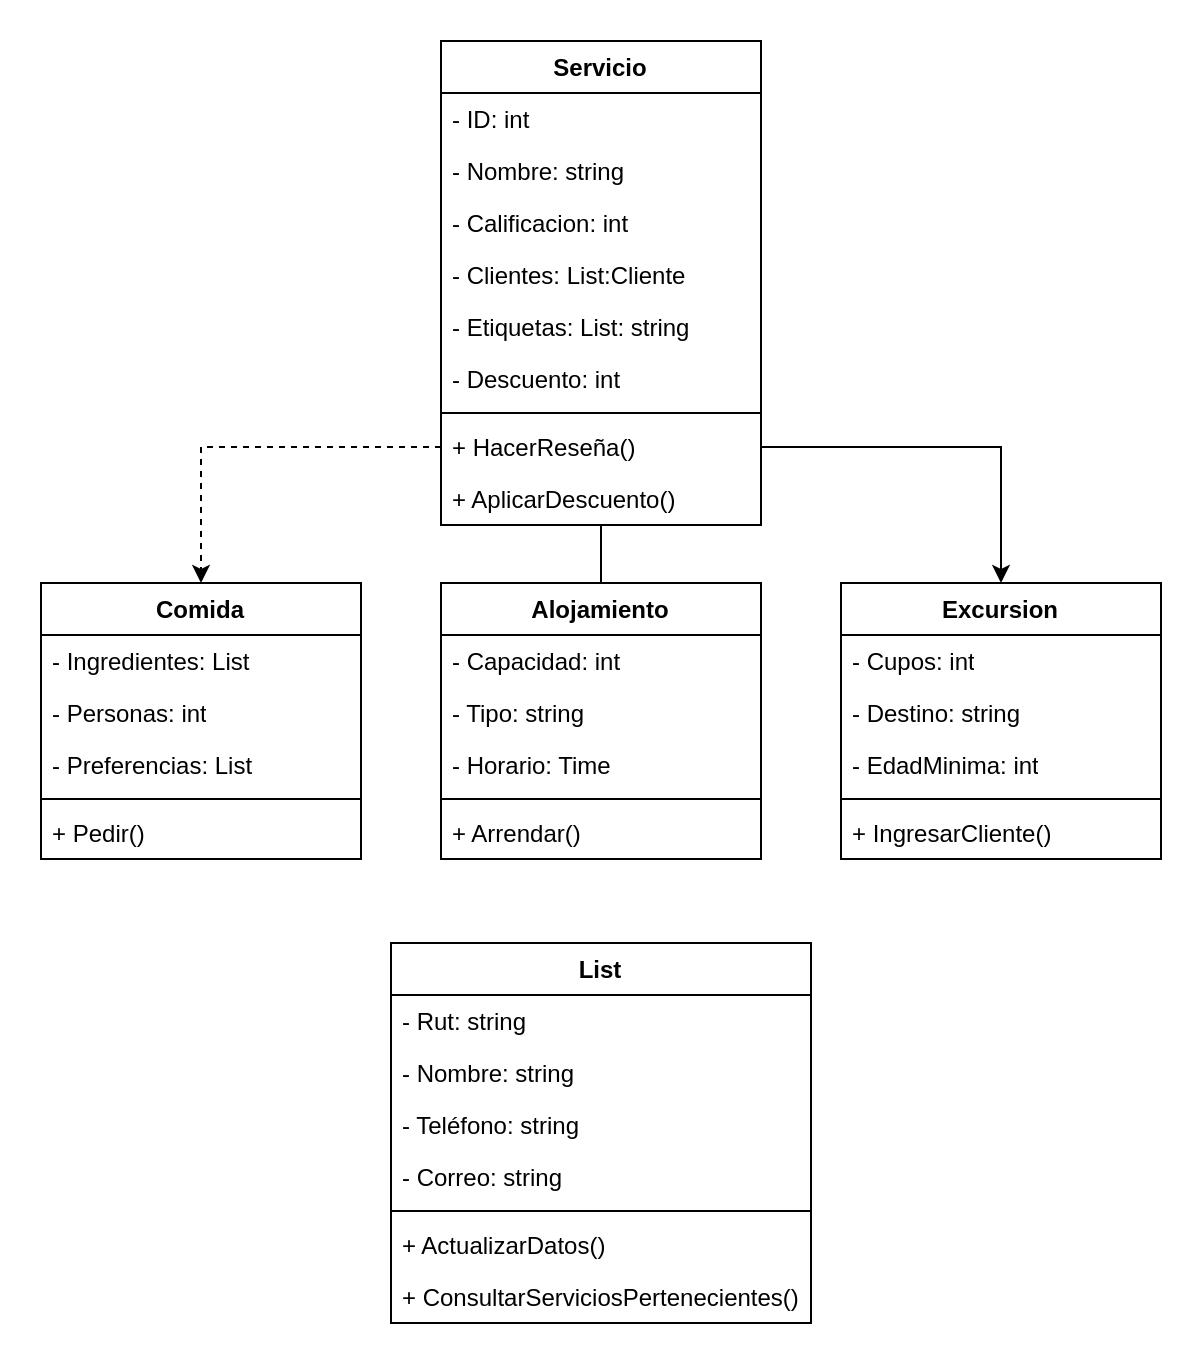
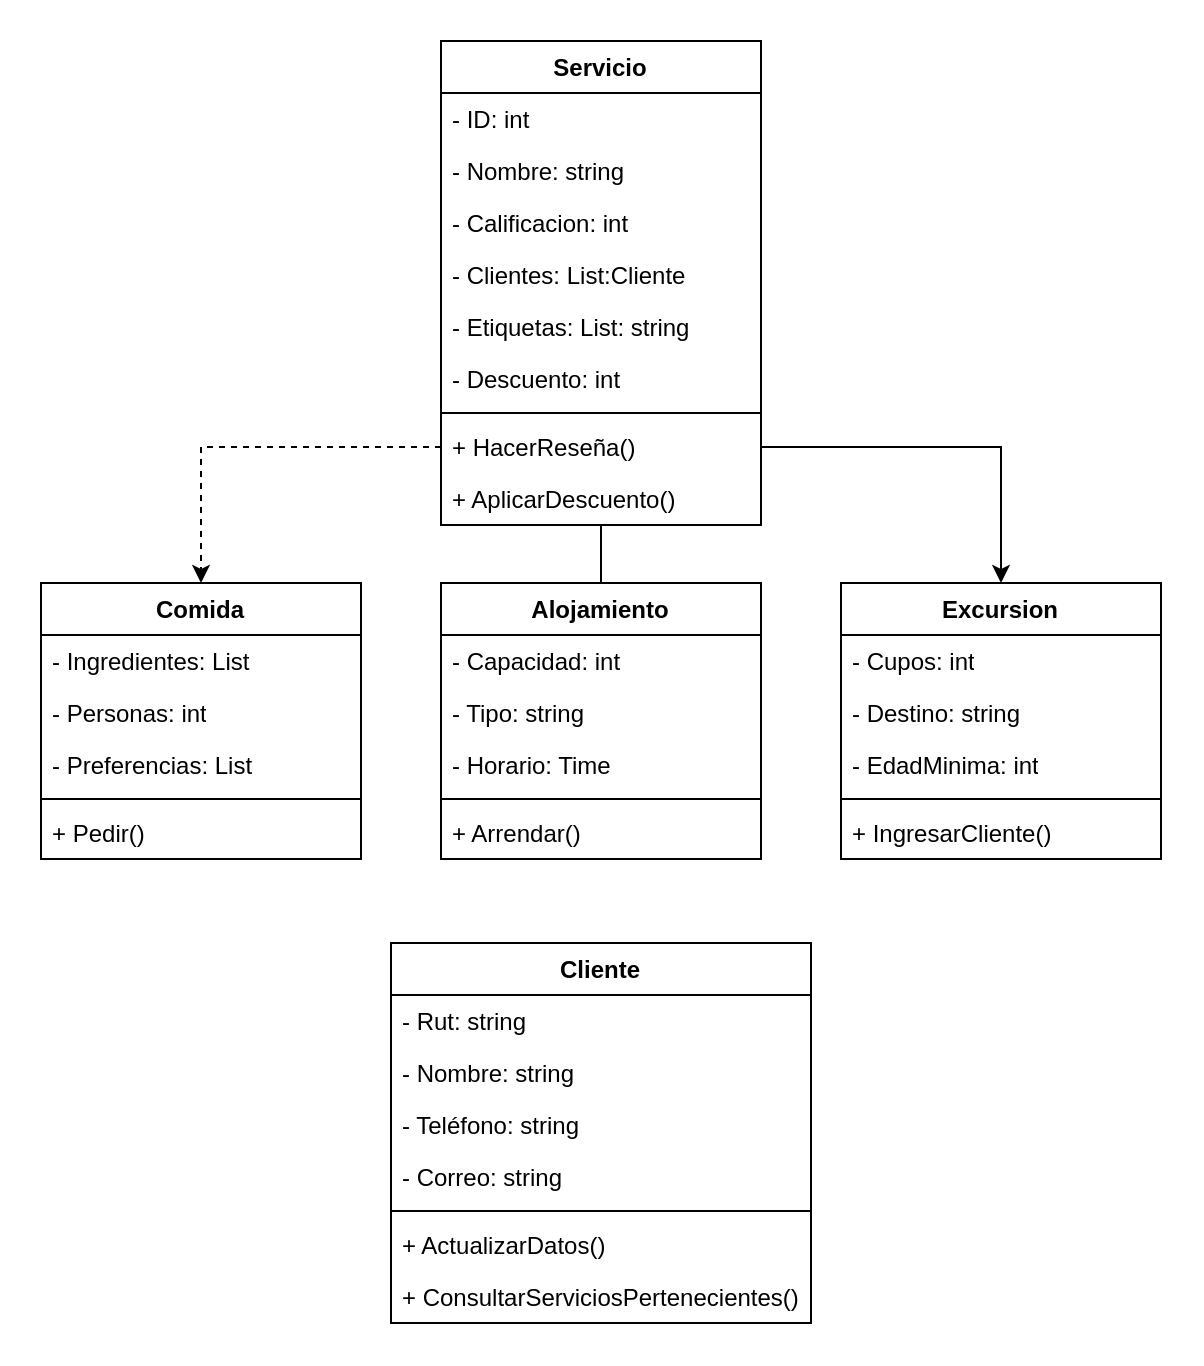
(601, 971) -> (601, 971)
